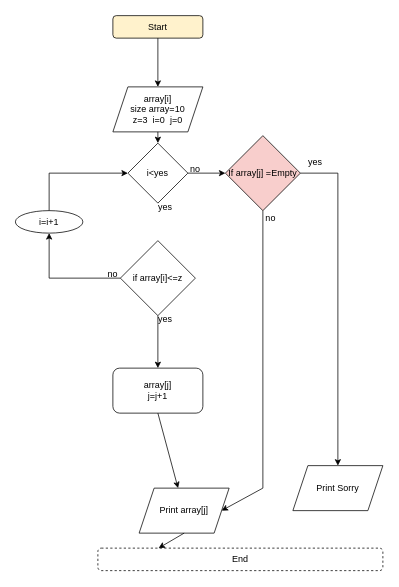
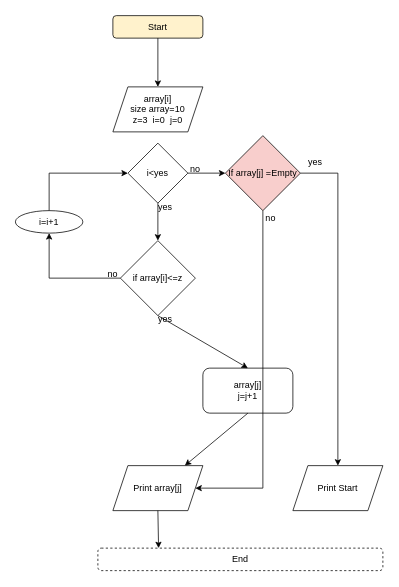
(158, 136) -> none
none -> (158, 234)
(158, 390) -> (248, 390)
(338, 488) -> (338, 488)
(184, 510) -> (158, 488)
